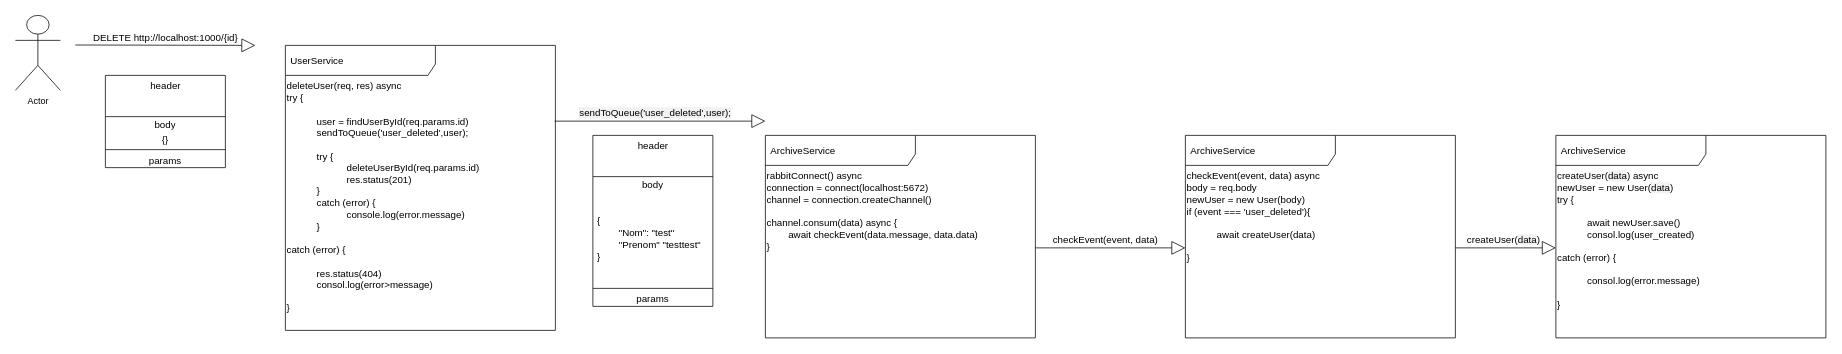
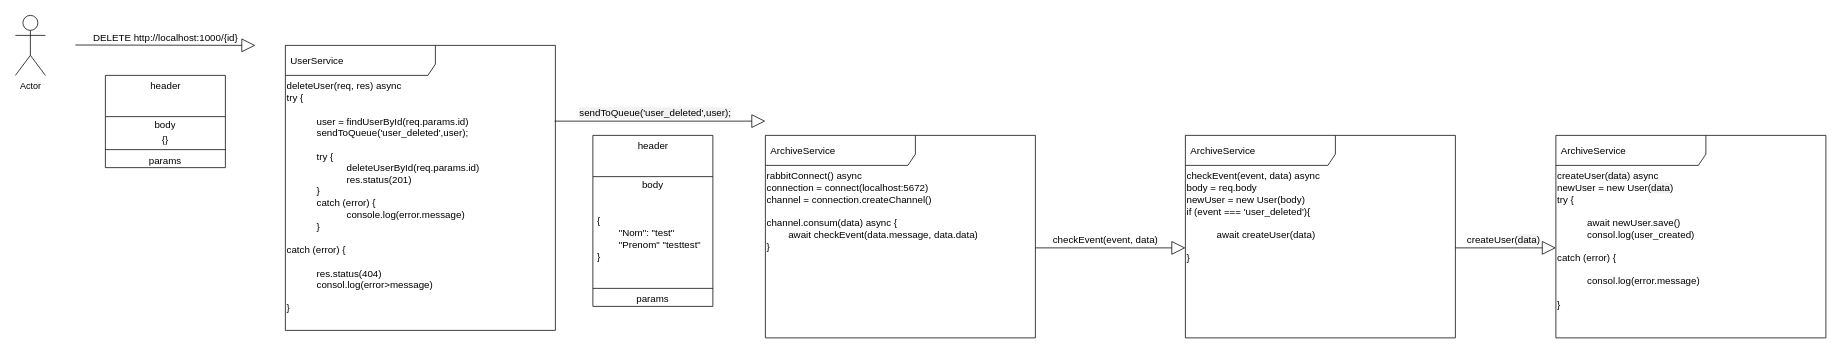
(38, 53) -> (30, 45)
